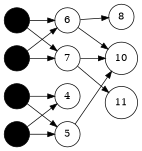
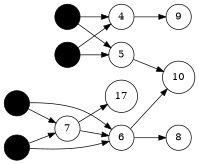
none -> (179, 17)
(89, 58) -> (91, 133)
(121, 103) -> (121, 96)
